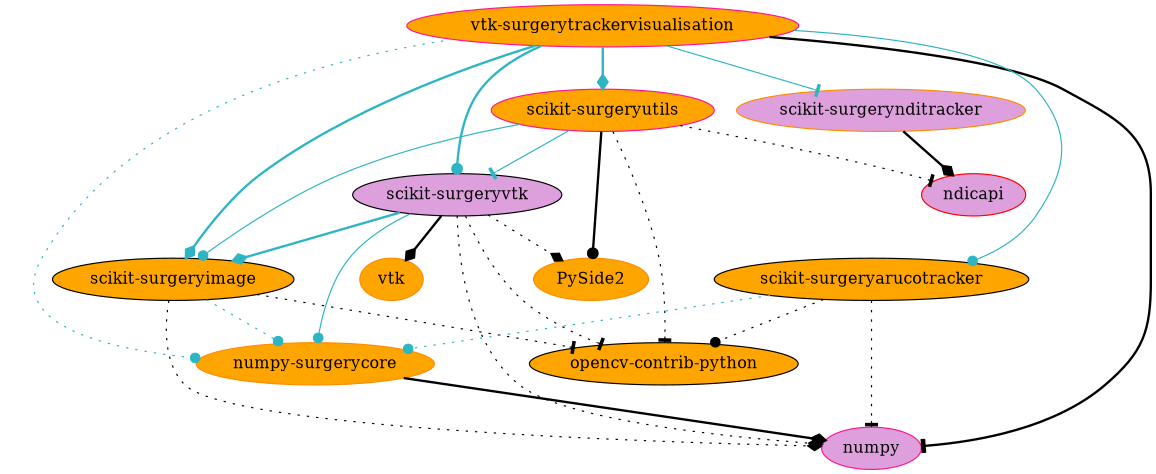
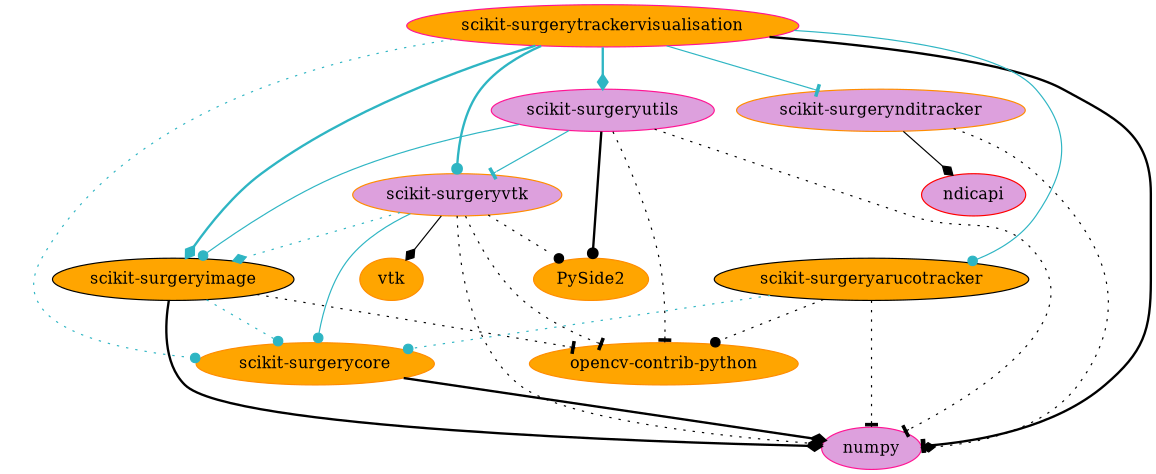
(603, 26) -> (603, 26)
(603, 110) -> (603, 110)
(923, 149) -> (923, 149)
(804, 151) -> (965, 225)
(457, 195) -> (457, 195)
(428, 232) -> (428, 232)
(519, 234) -> (519, 234)
(323, 235) -> (323, 235)
none -> (1108, 304)
(315, 364) -> (315, 364)
(664, 364) -> (664, 364)
(449, 430) -> (449, 430)
